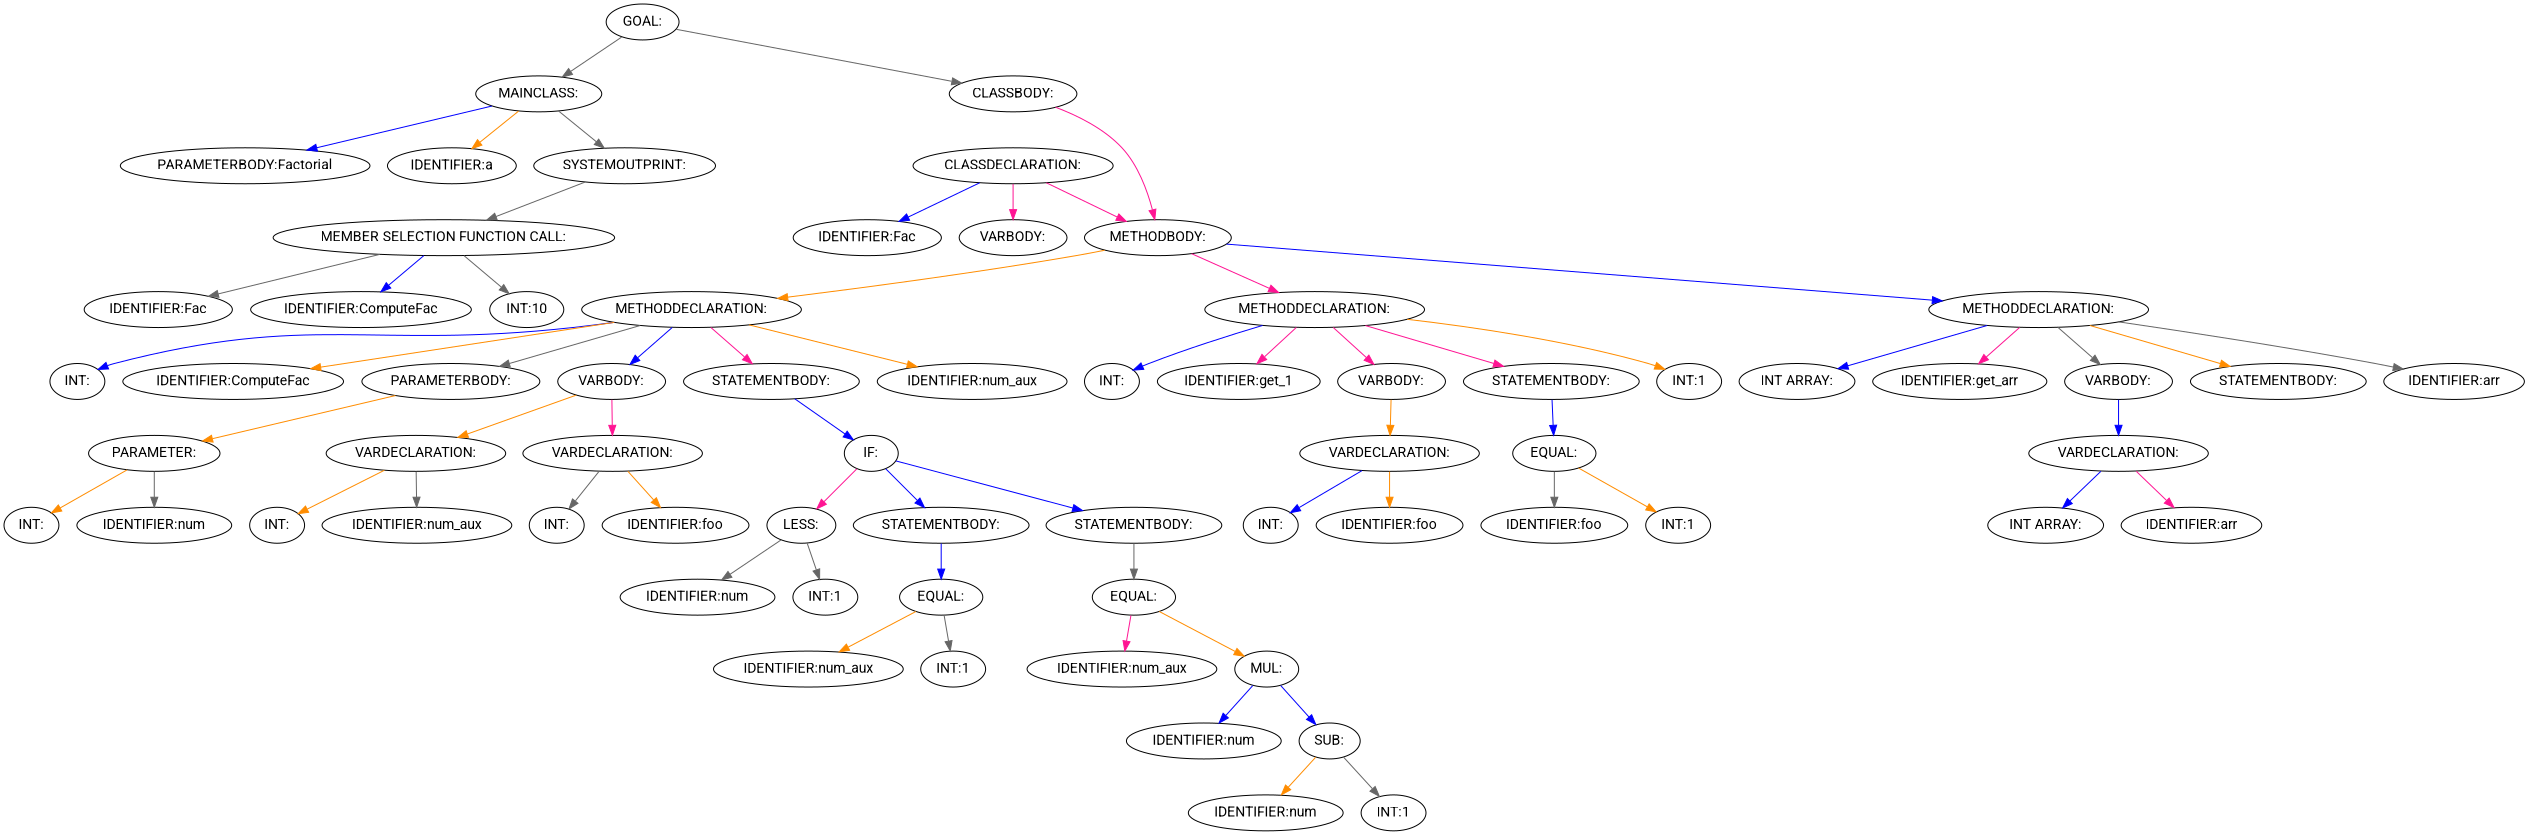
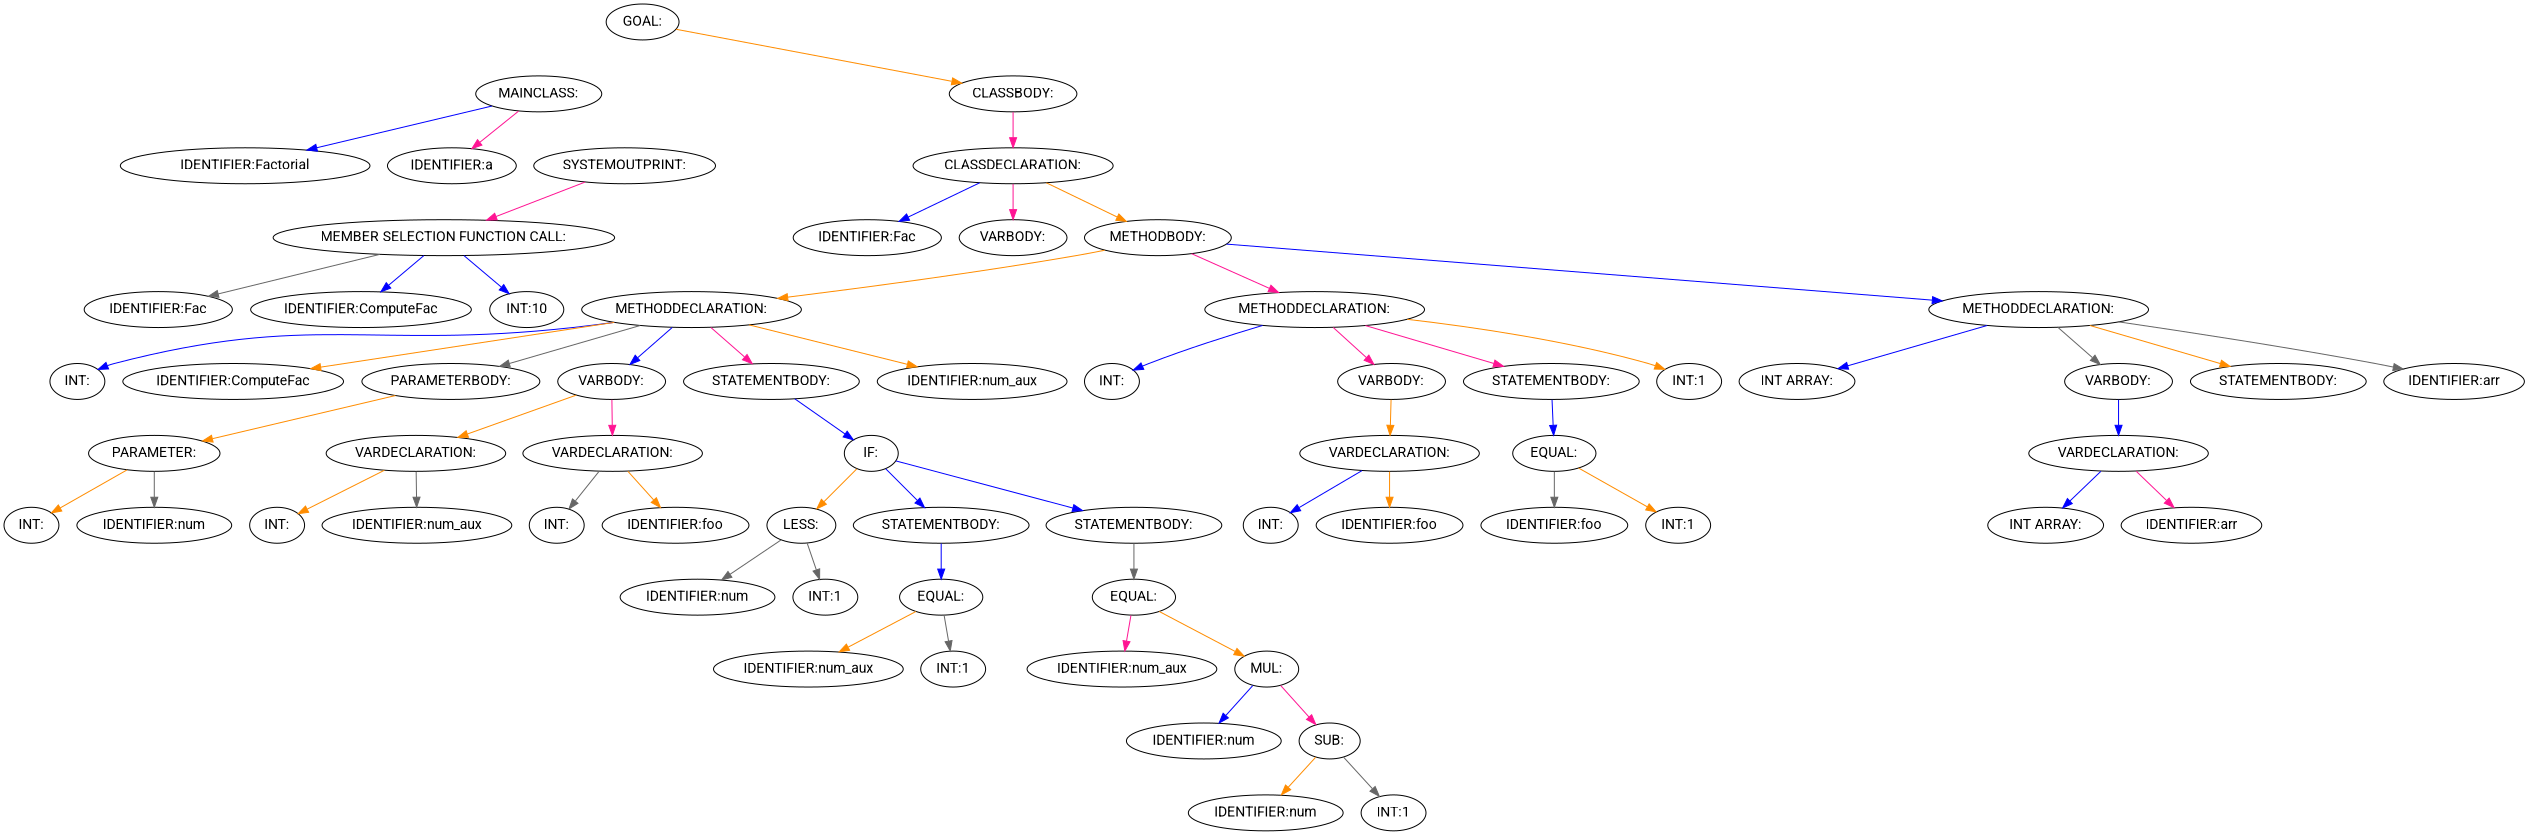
(596, 54) -> none
(814, 55) -> (814, 55)
(578, 126) -> none
(499, 127) -> (499, 127)
(1119, 145) -> (1013, 125)
(245, 166) -> (245, 166)
(540, 199) -> (540, 199)
(1082, 200) -> (1082, 200)
(483, 271) -> (483, 271)
(1239, 381) -> none
(1960, 381) -> none
(840, 485) -> (840, 485)
(1295, 701) -> (1295, 701)
